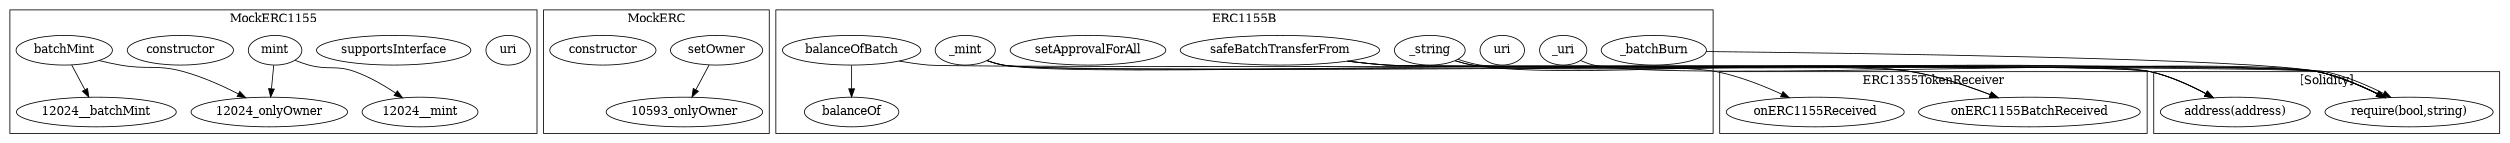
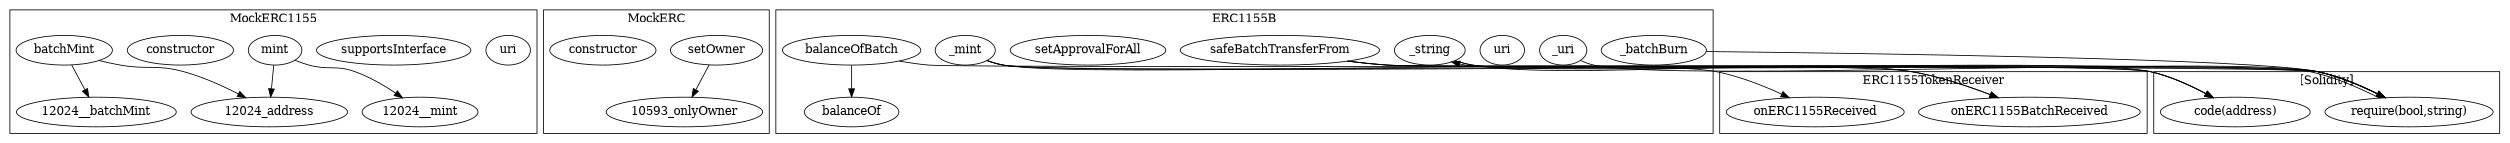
(1922, 68) -> (1922, 68)
(1933, 81) -> (1933, 81)
(269, 112) -> (269, 112)
(2235, 112) -> (2235, 112)
